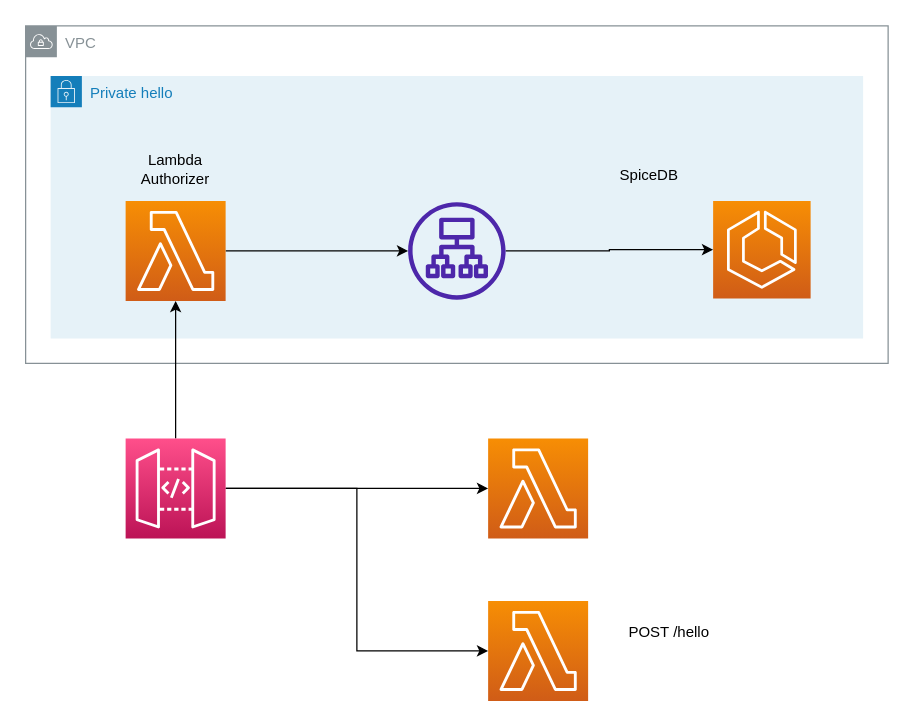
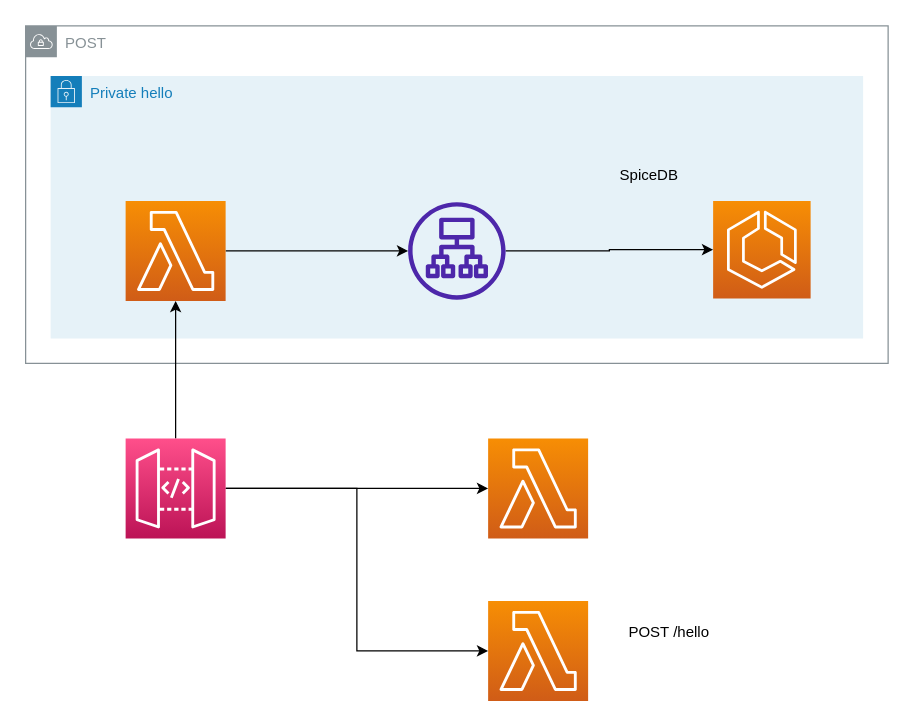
(78, 43) -> (82, 43)
(176, 169) -> none
